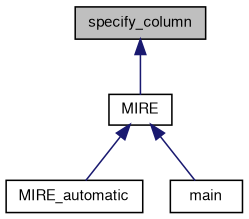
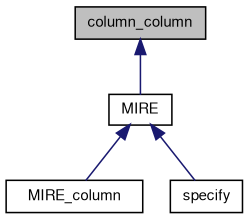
(140, 23) -> (140, 23)
(74, 196) -> (74, 196)
(206, 196) -> (206, 196)
